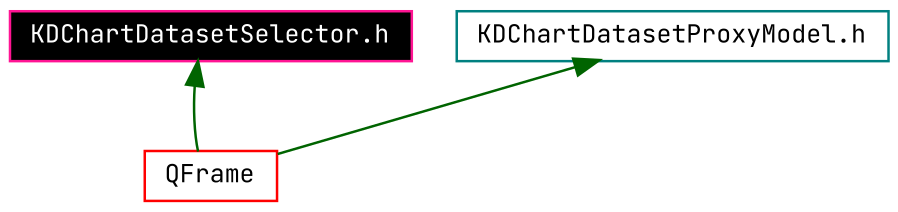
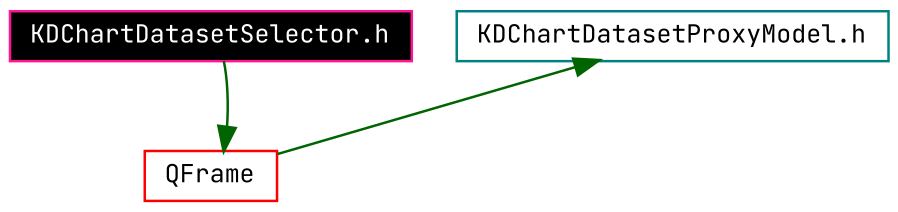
(194, 119) -> (227, 94)
